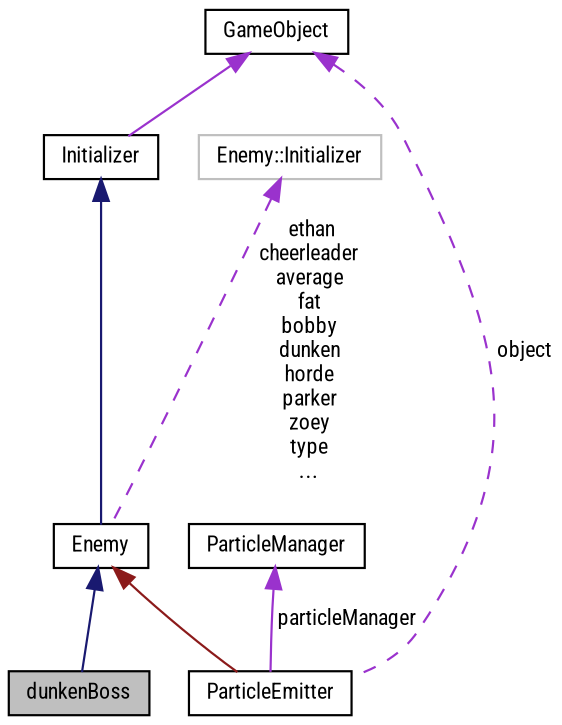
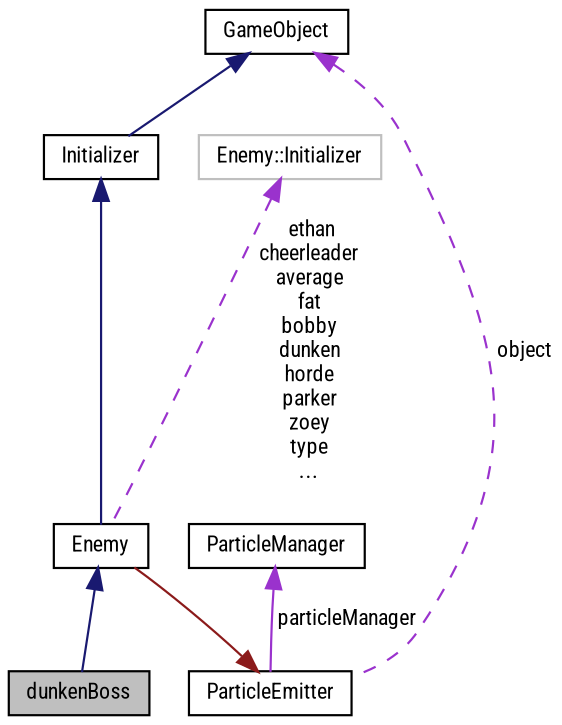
(179, 101) -> (179, 101)
(182, 629) -> (189, 610)
